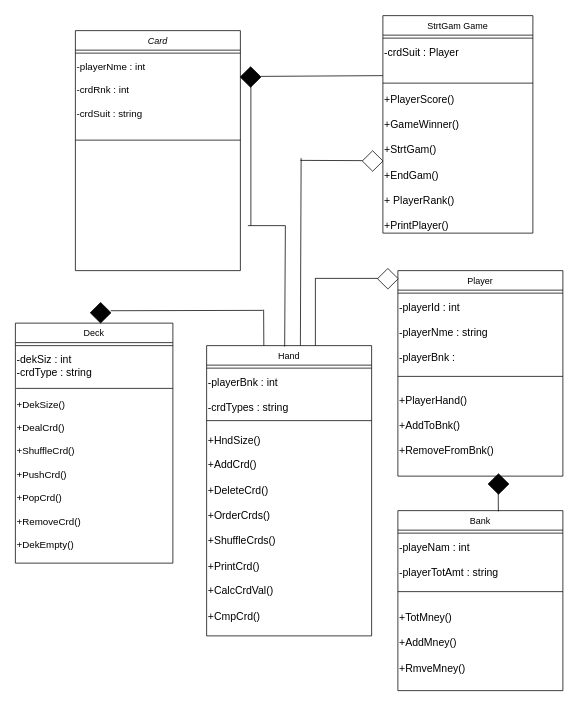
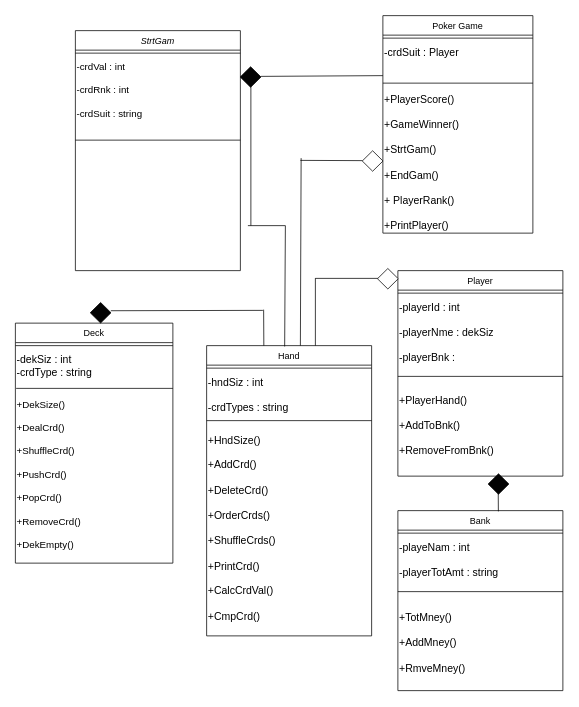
(458, 26) -> (458, 26)
(158, 41) -> (158, 41)
(114, 77) -> (114, 77)
(441, 317) -> (441, 317)
(249, 387) -> (249, 387)
